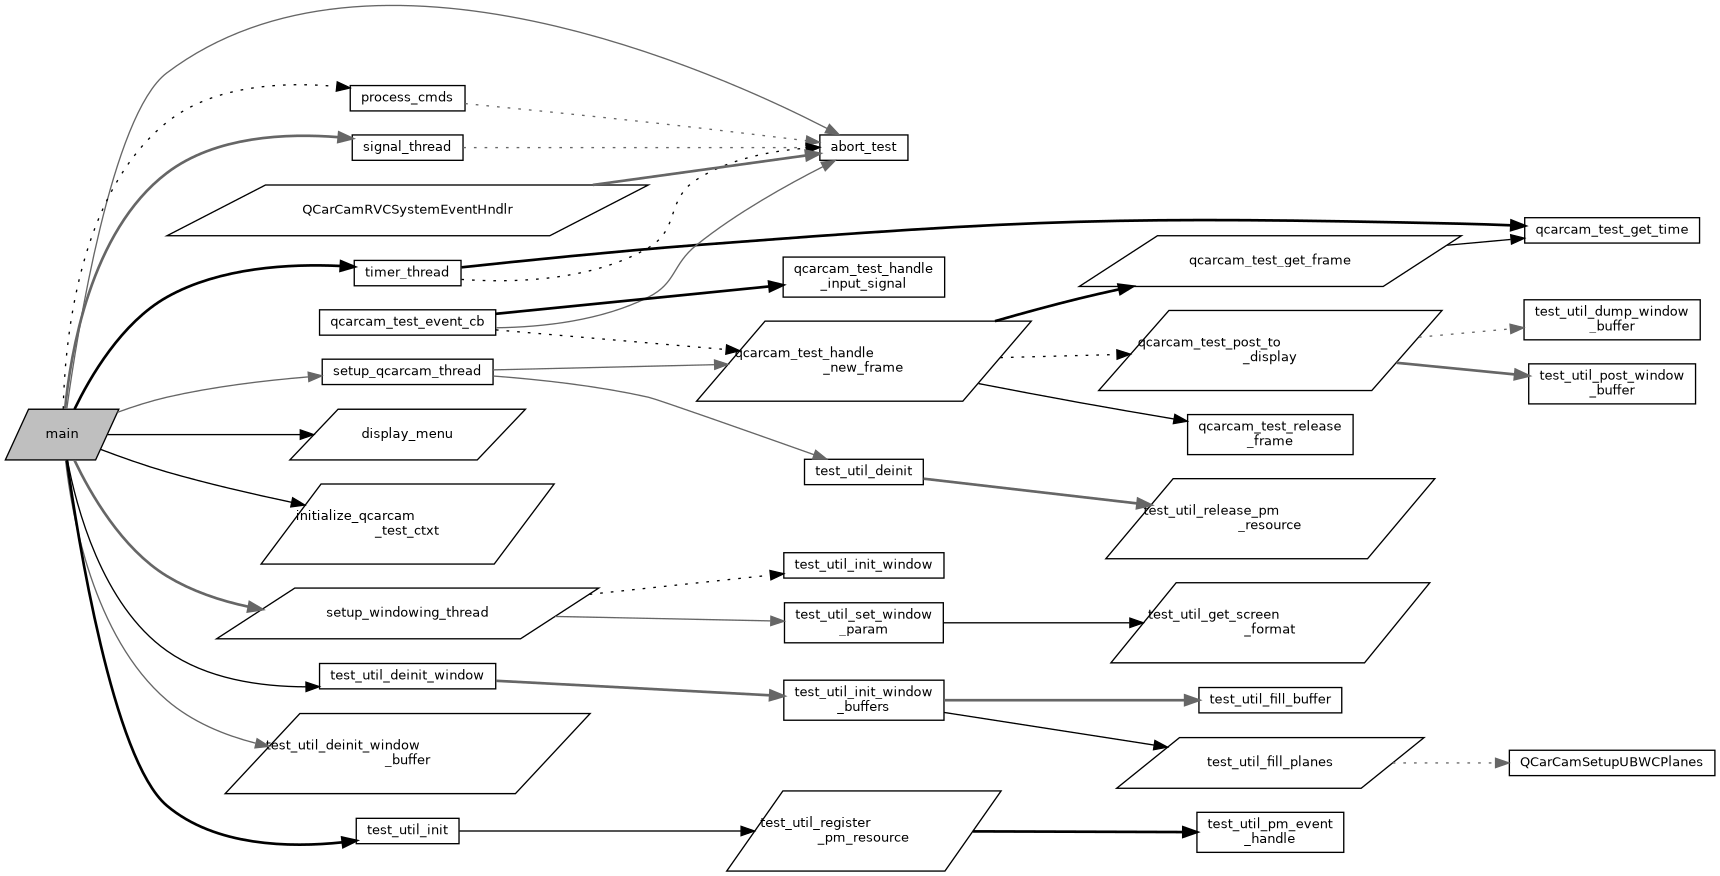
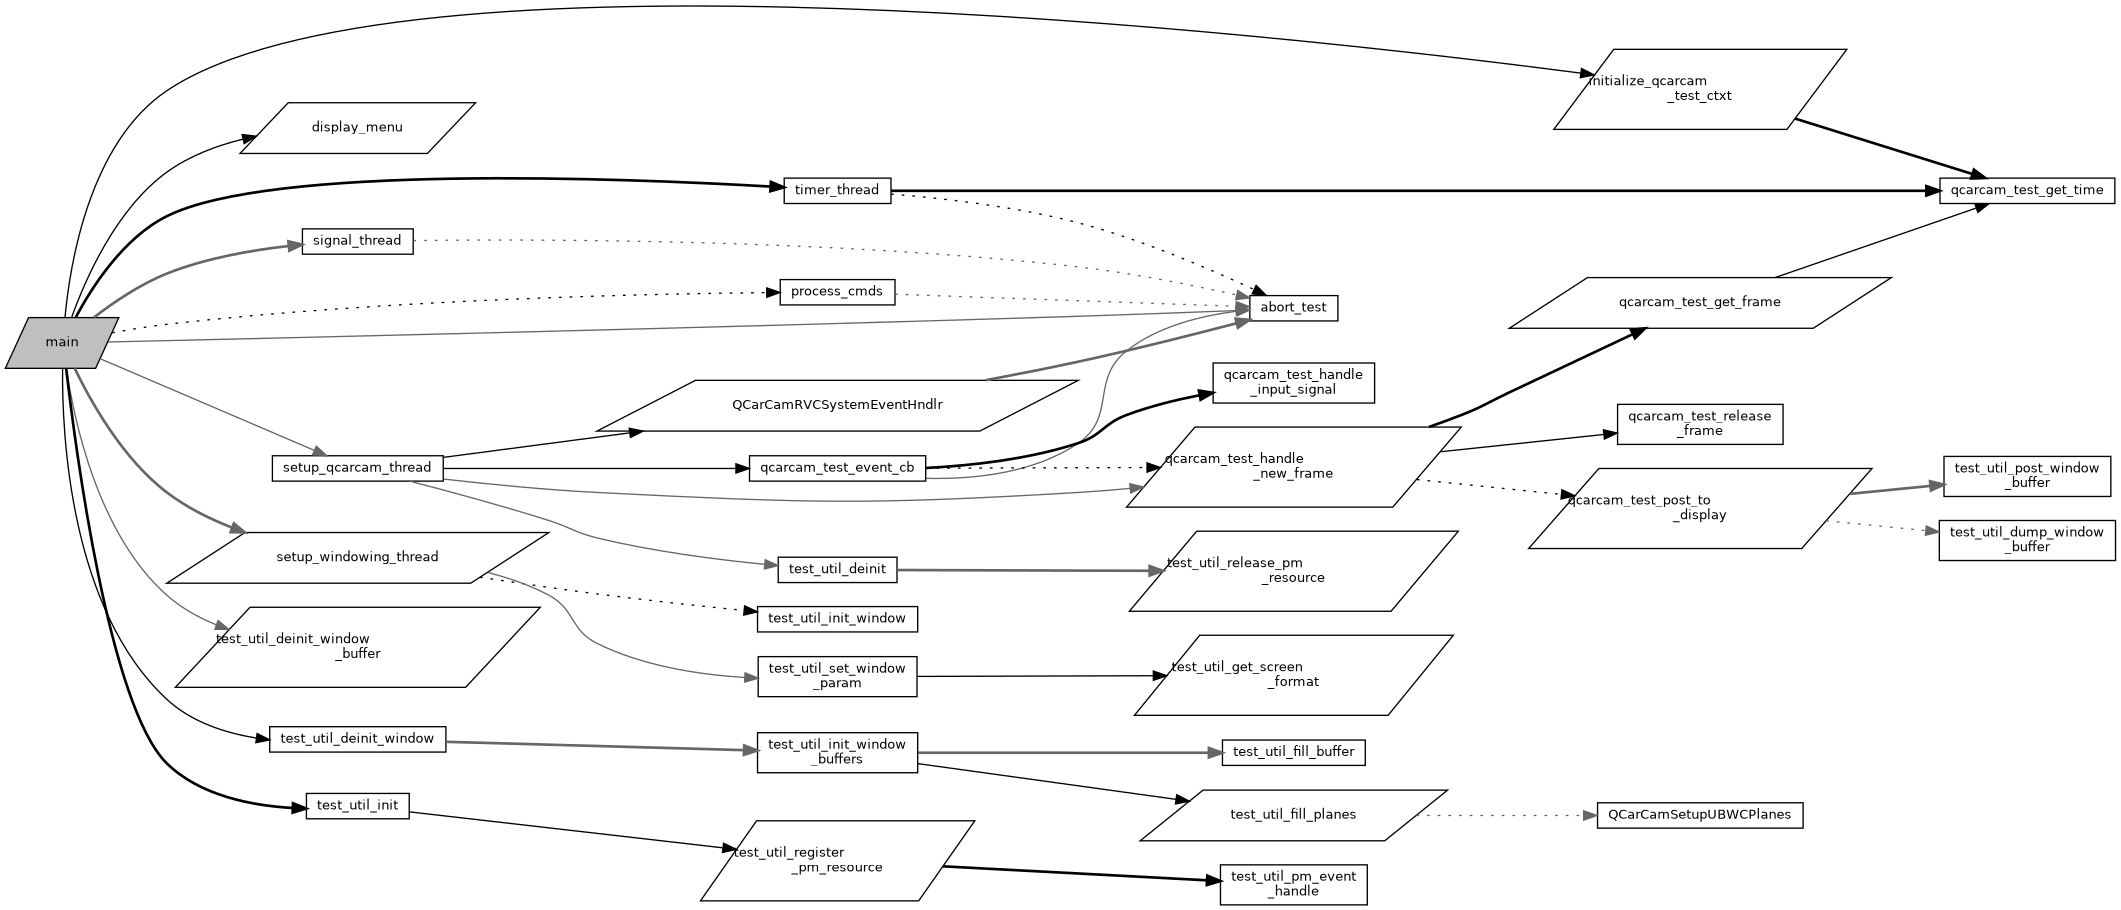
none -> (1884, 146)
none -> (536, 445)
none -> (590, 468)
